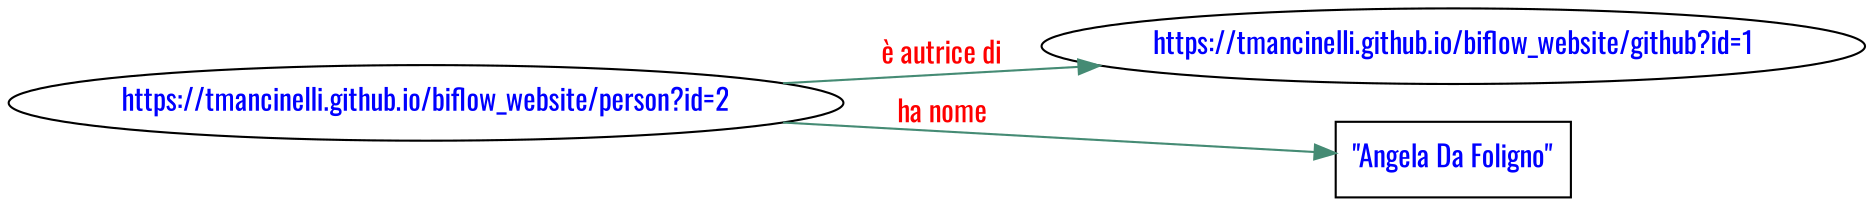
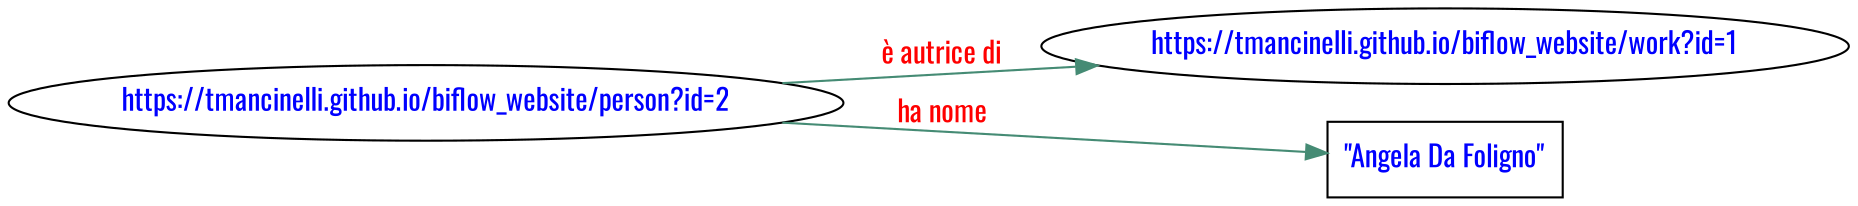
(1453, 46) -> (1445, 46)
